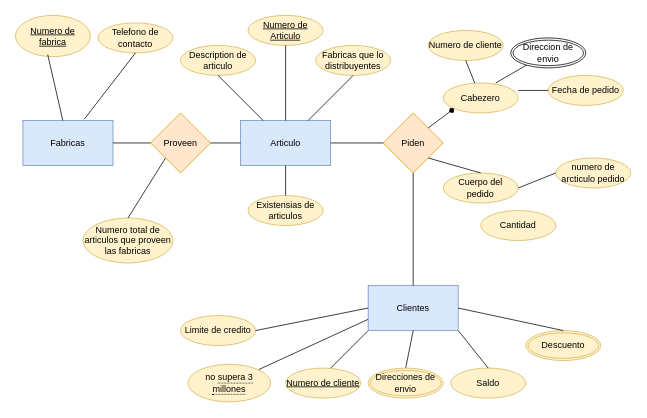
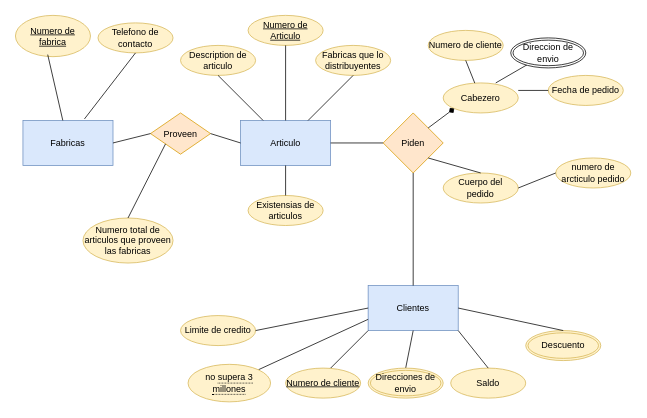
(180, 143) -> (180, 134)
(518, 225) -> none
